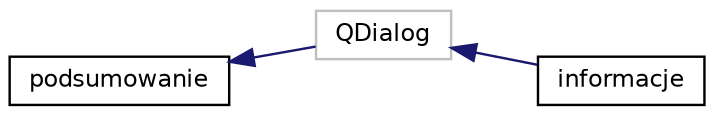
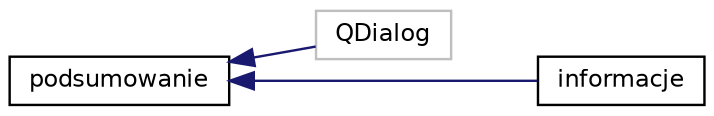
(506, 59) -> (396, 81)
